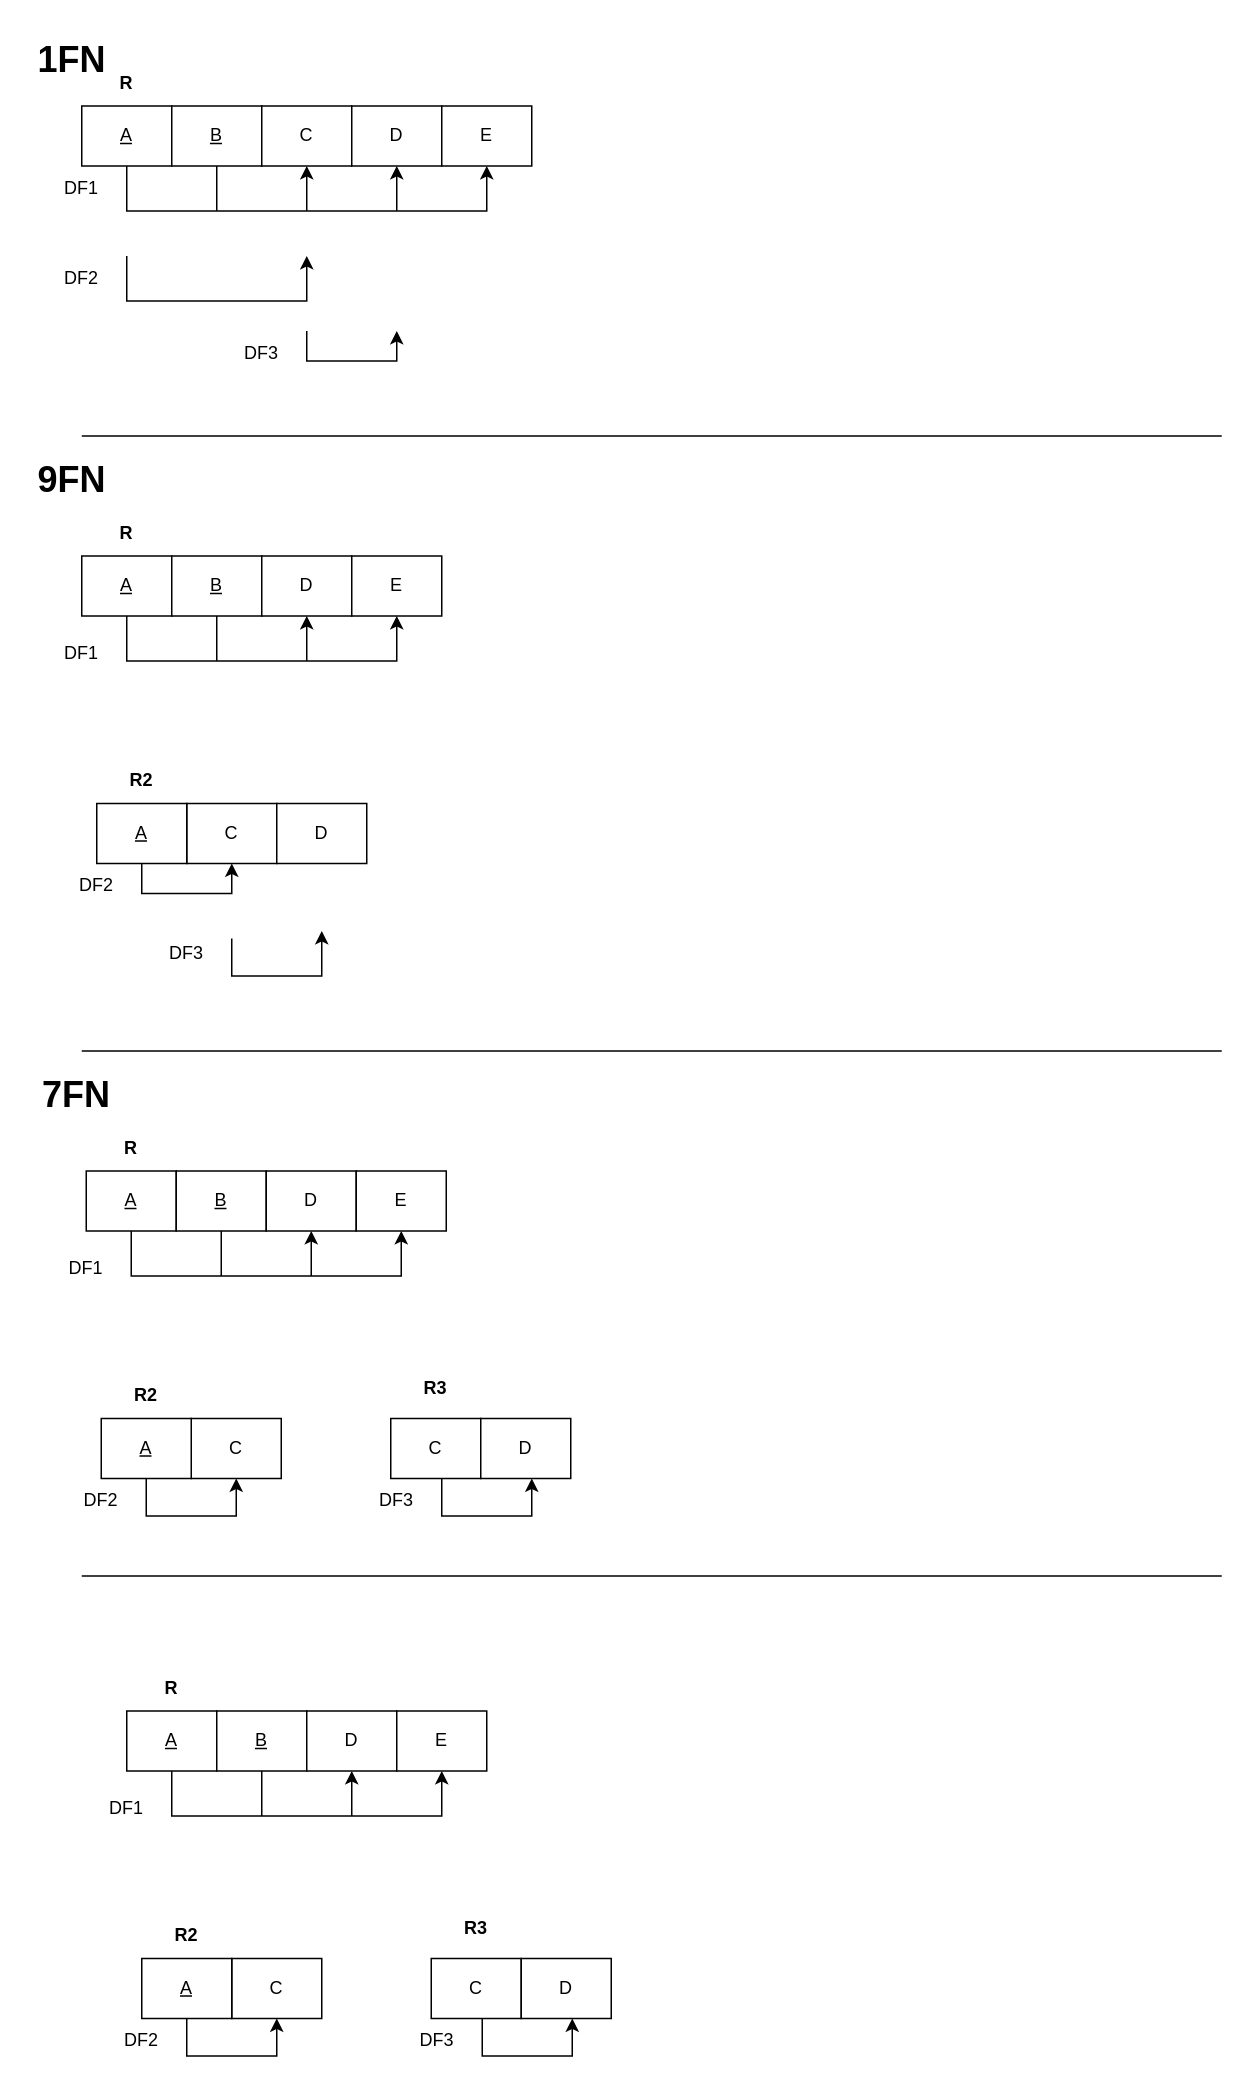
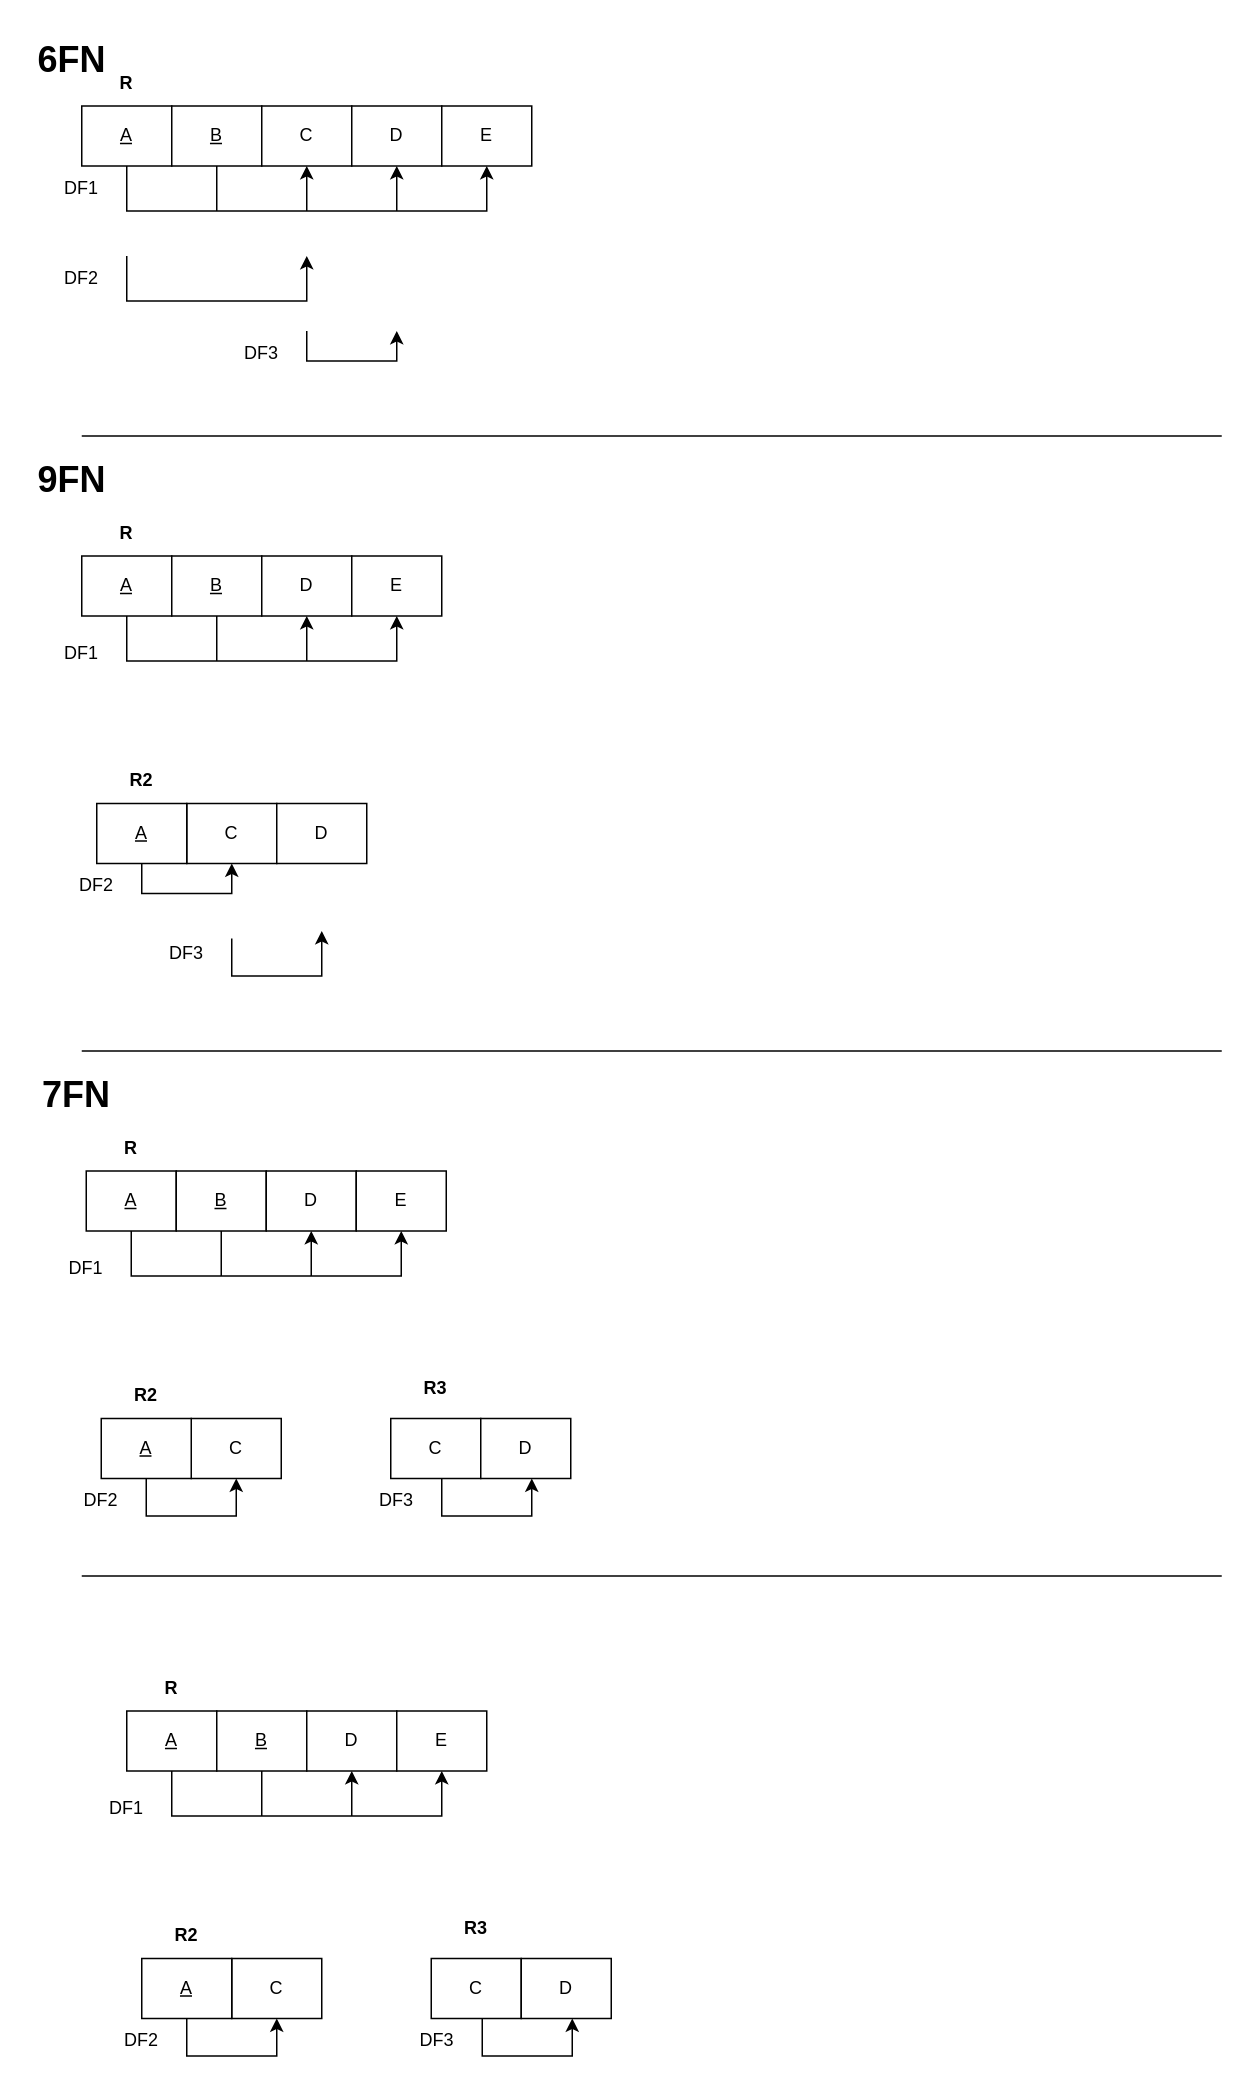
(53, 27) -> (53, 27)
